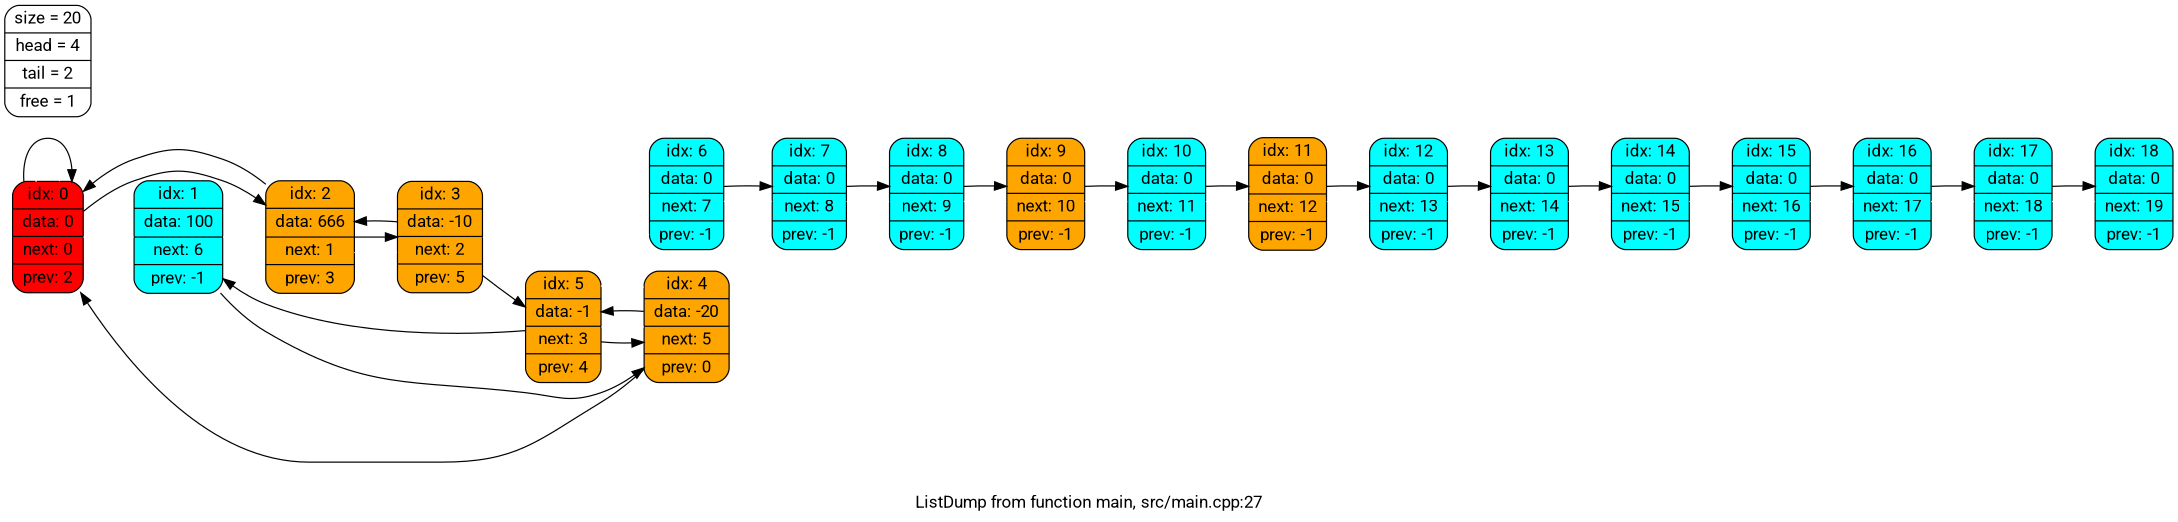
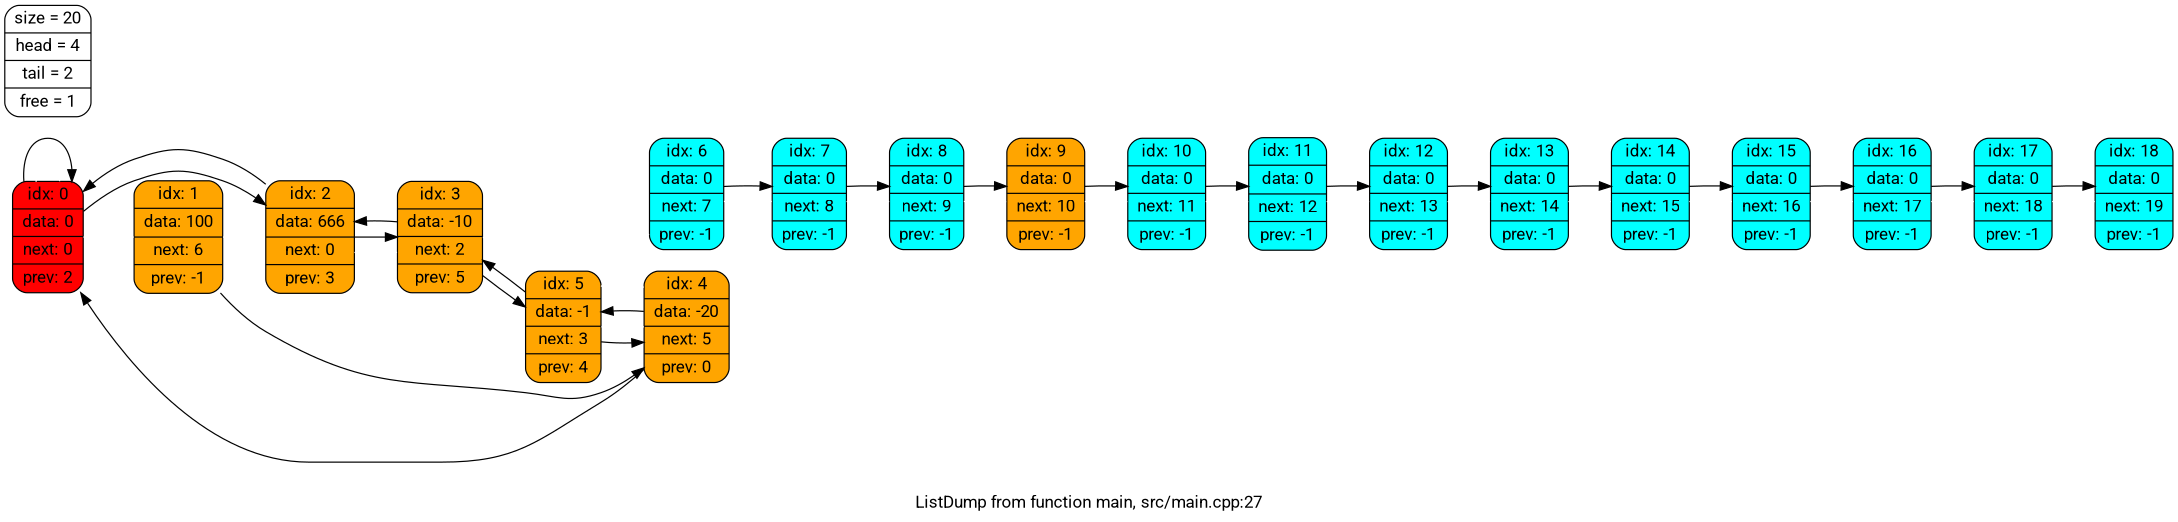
(1288, 194) -> (1288, 194)
(178, 237) -> (178, 237)
(310, 250) -> (310, 250)
(375, 329) -> (509, 279)
